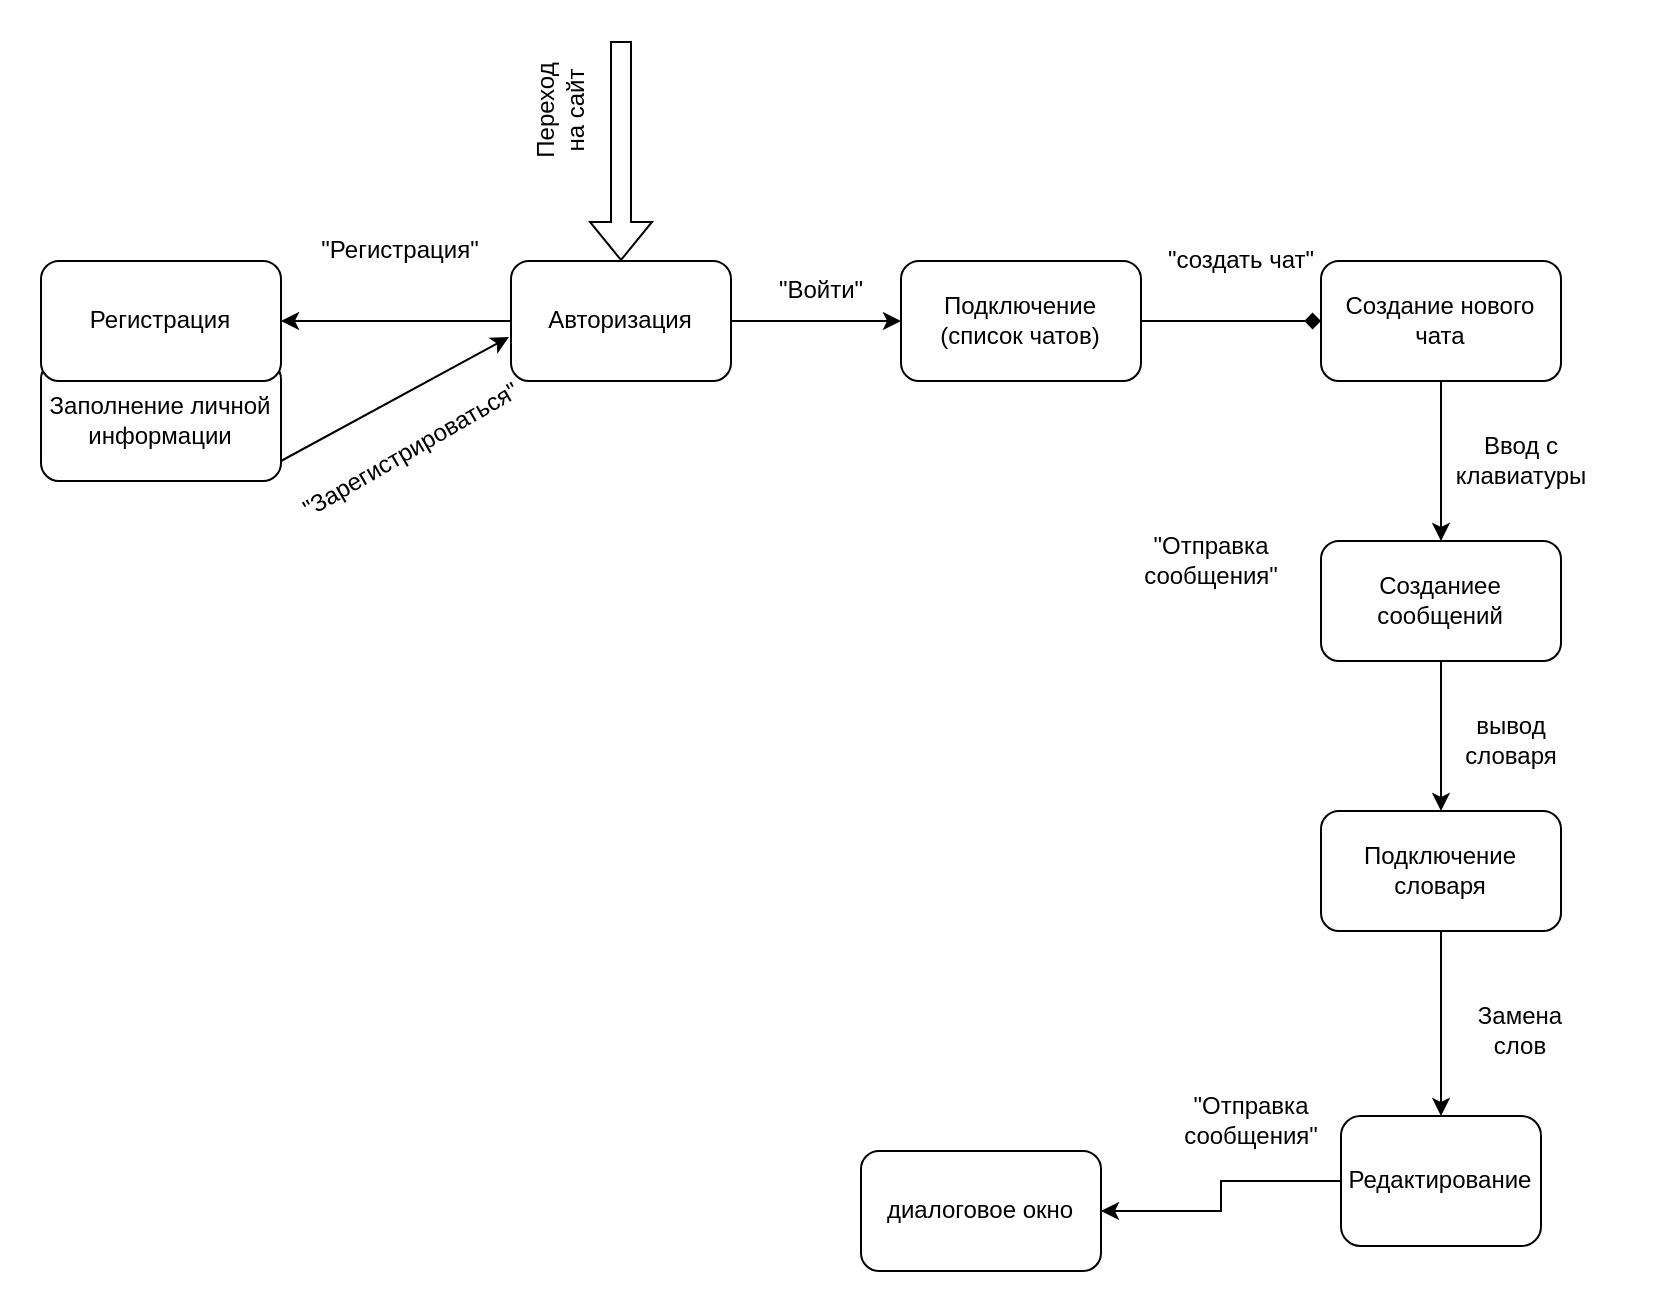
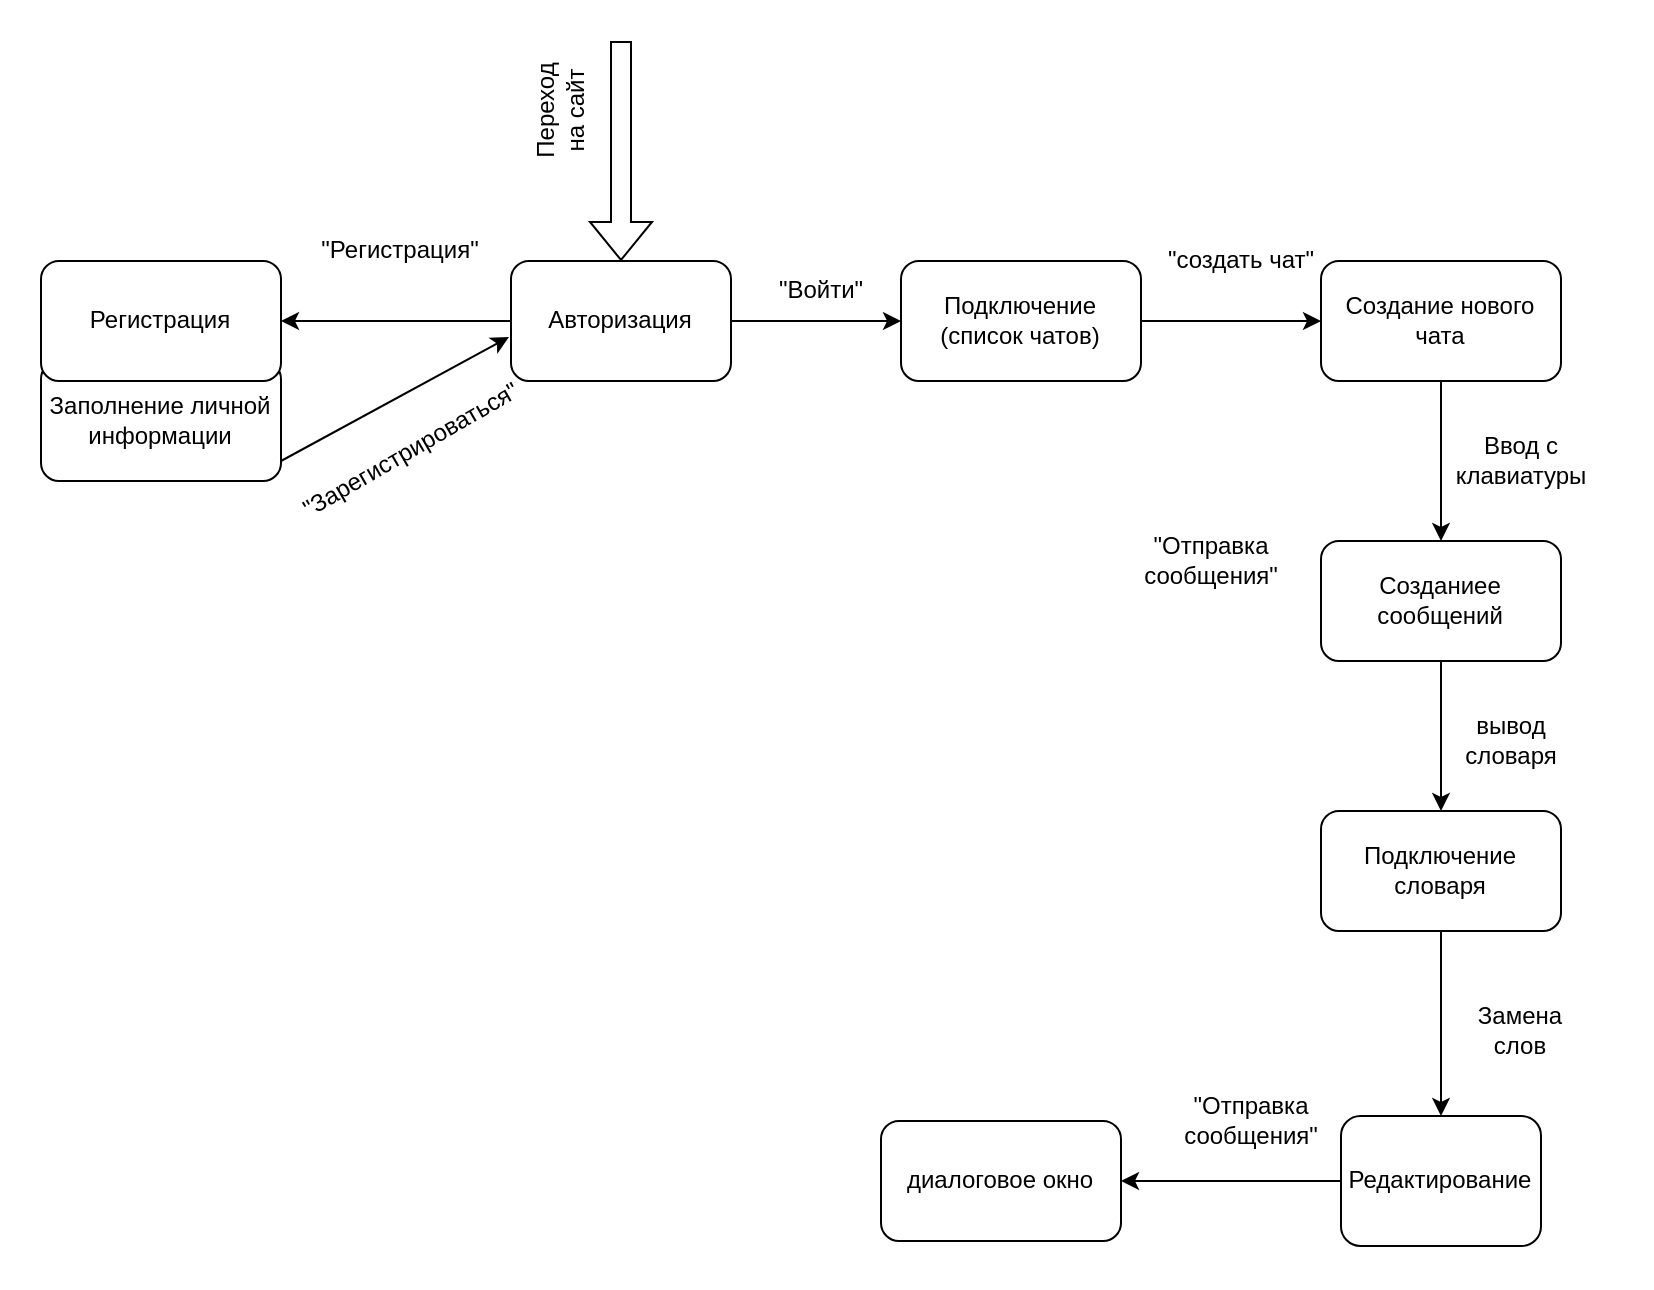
(1304, 321) -> (1305, 321)
(981, 1211) -> (1001, 1181)
